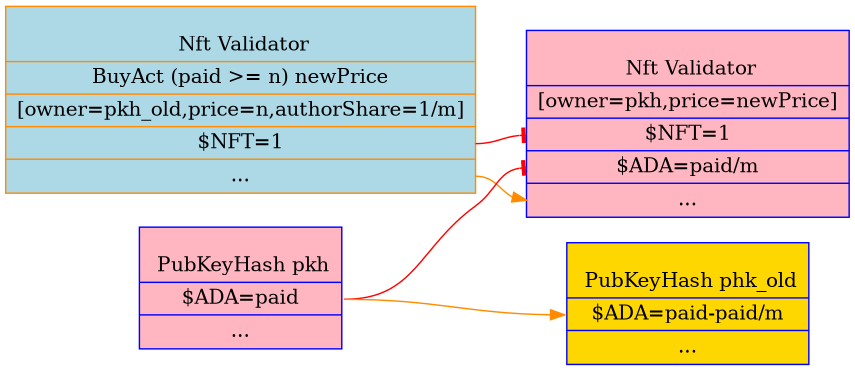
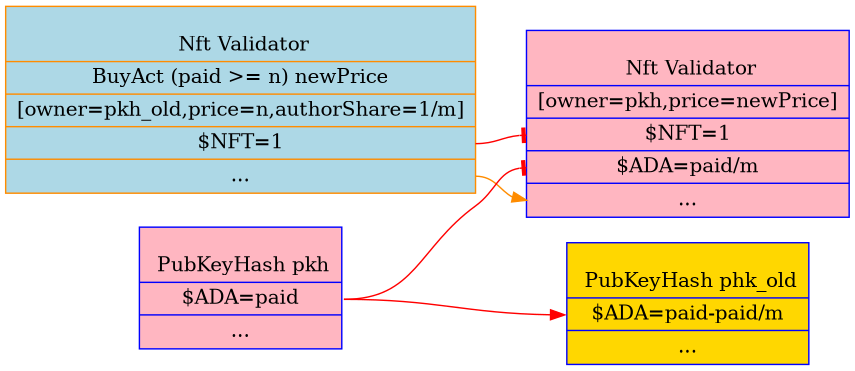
(447, 306) -> (447, 306)
